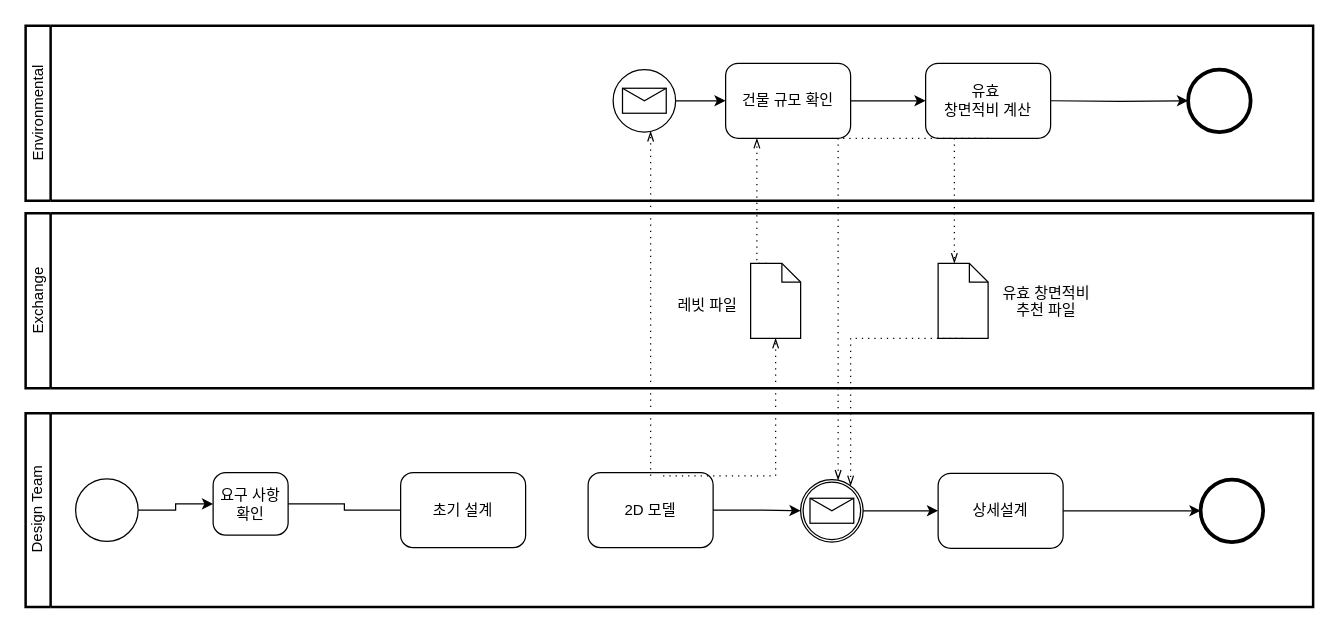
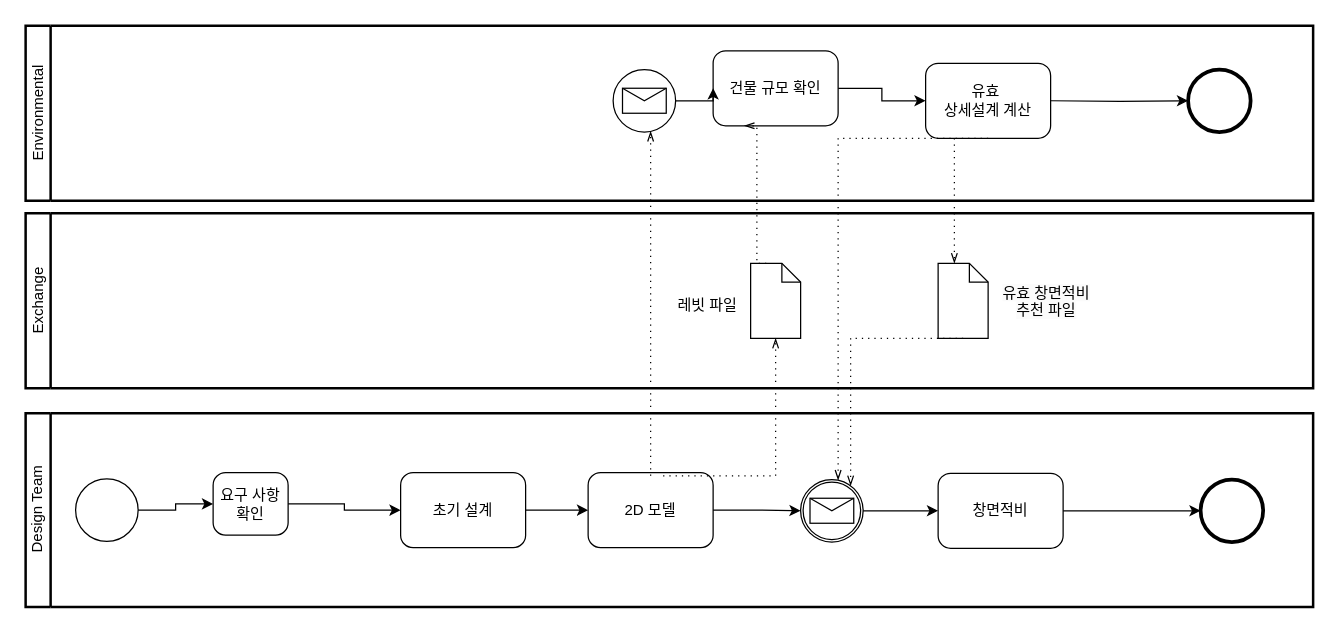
(788, 101) -> (776, 88)
(988, 101) -> (988, 101)
(394, 510) -> (391, 510)
none -> (553, 510)
(1001, 511) -> (1001, 511)
